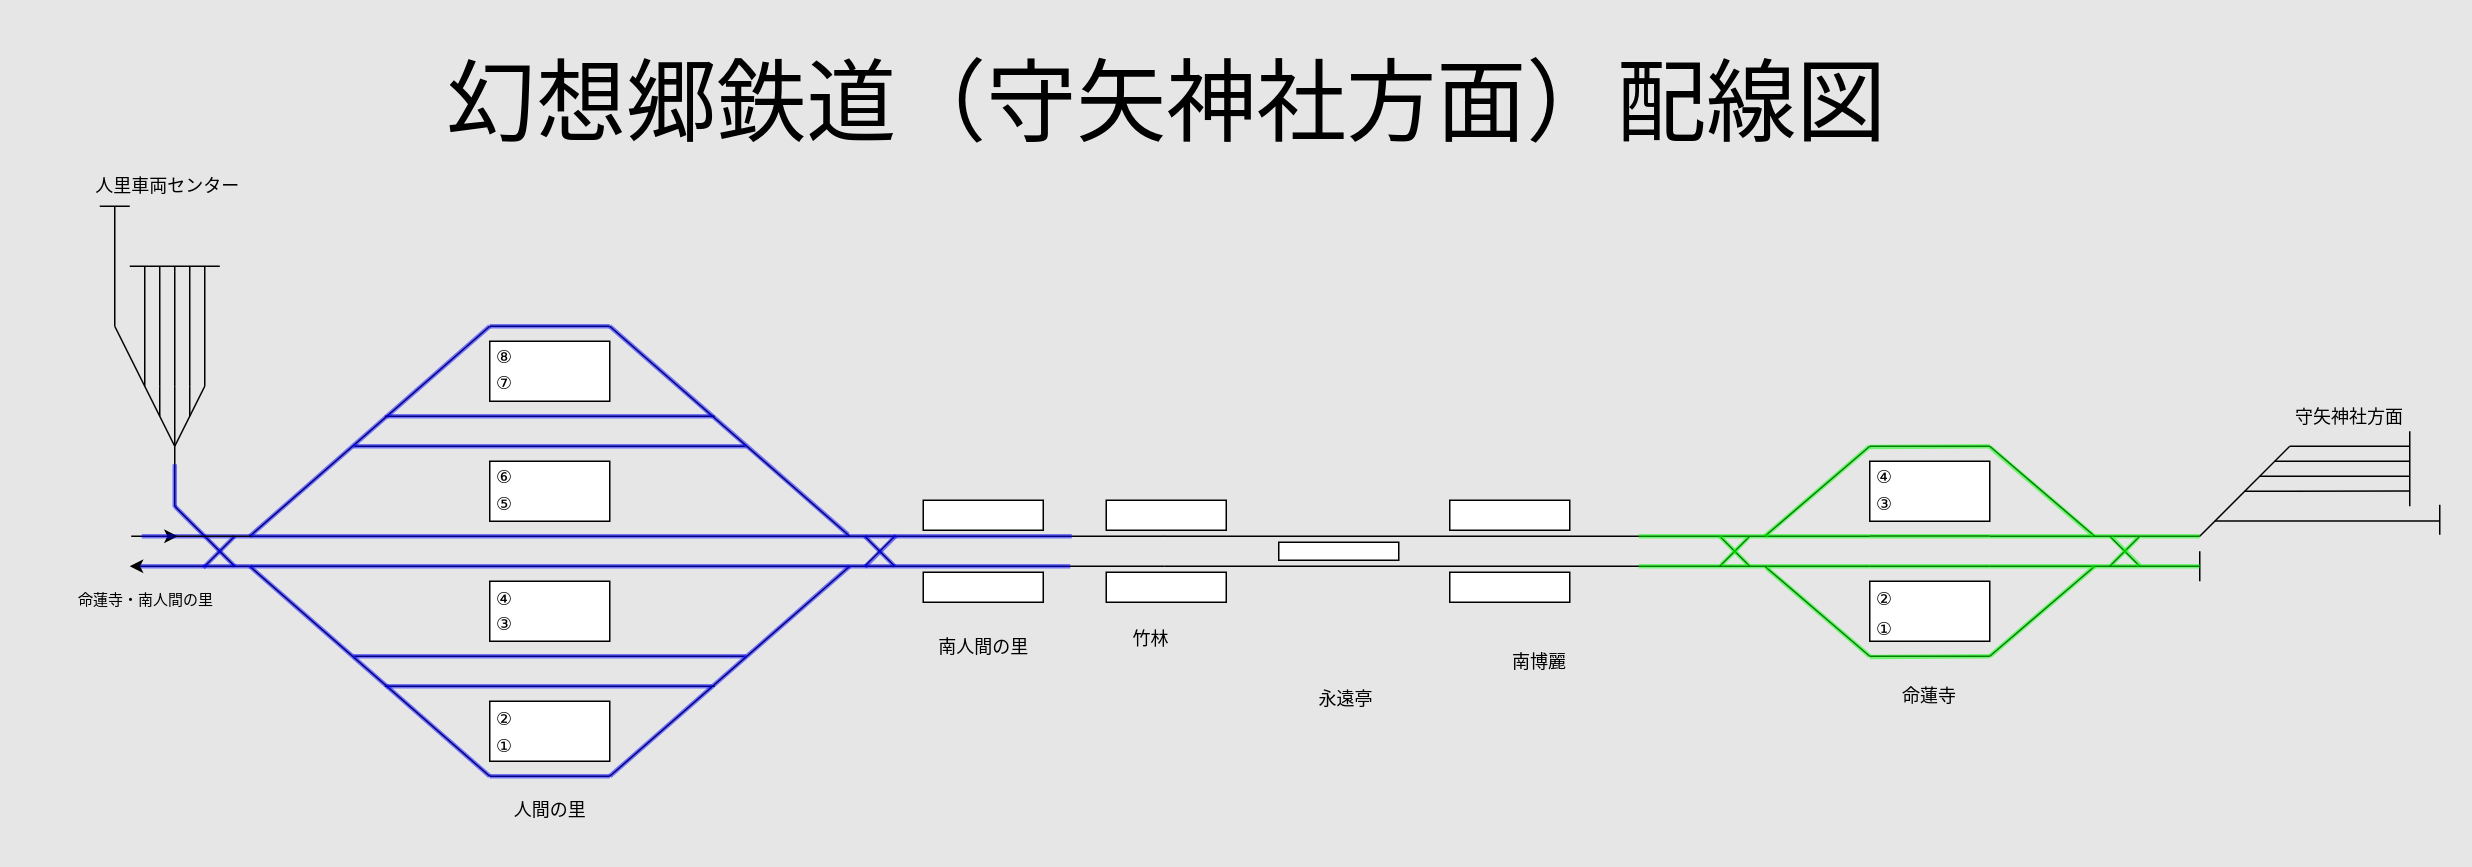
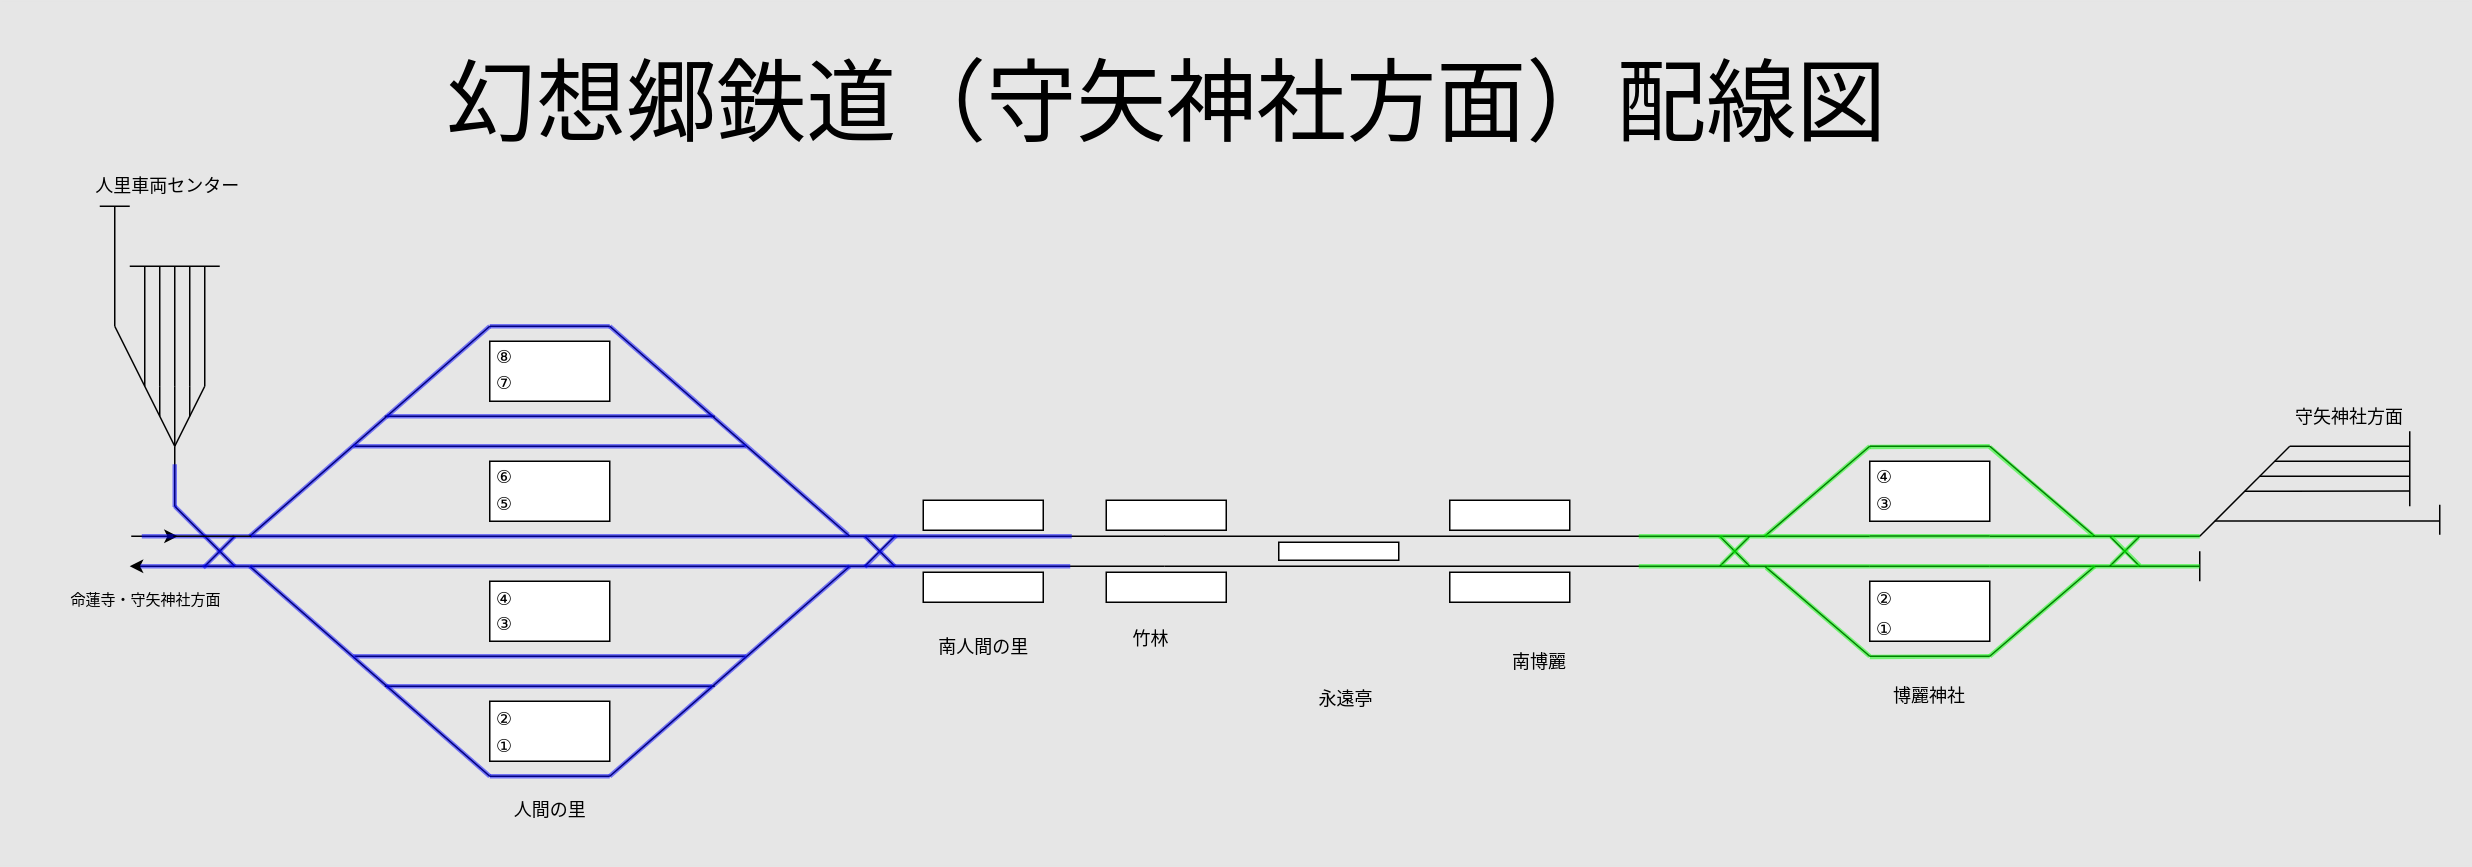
(146, 599) -> (146, 599)
(1930, 697) -> (1930, 697)
